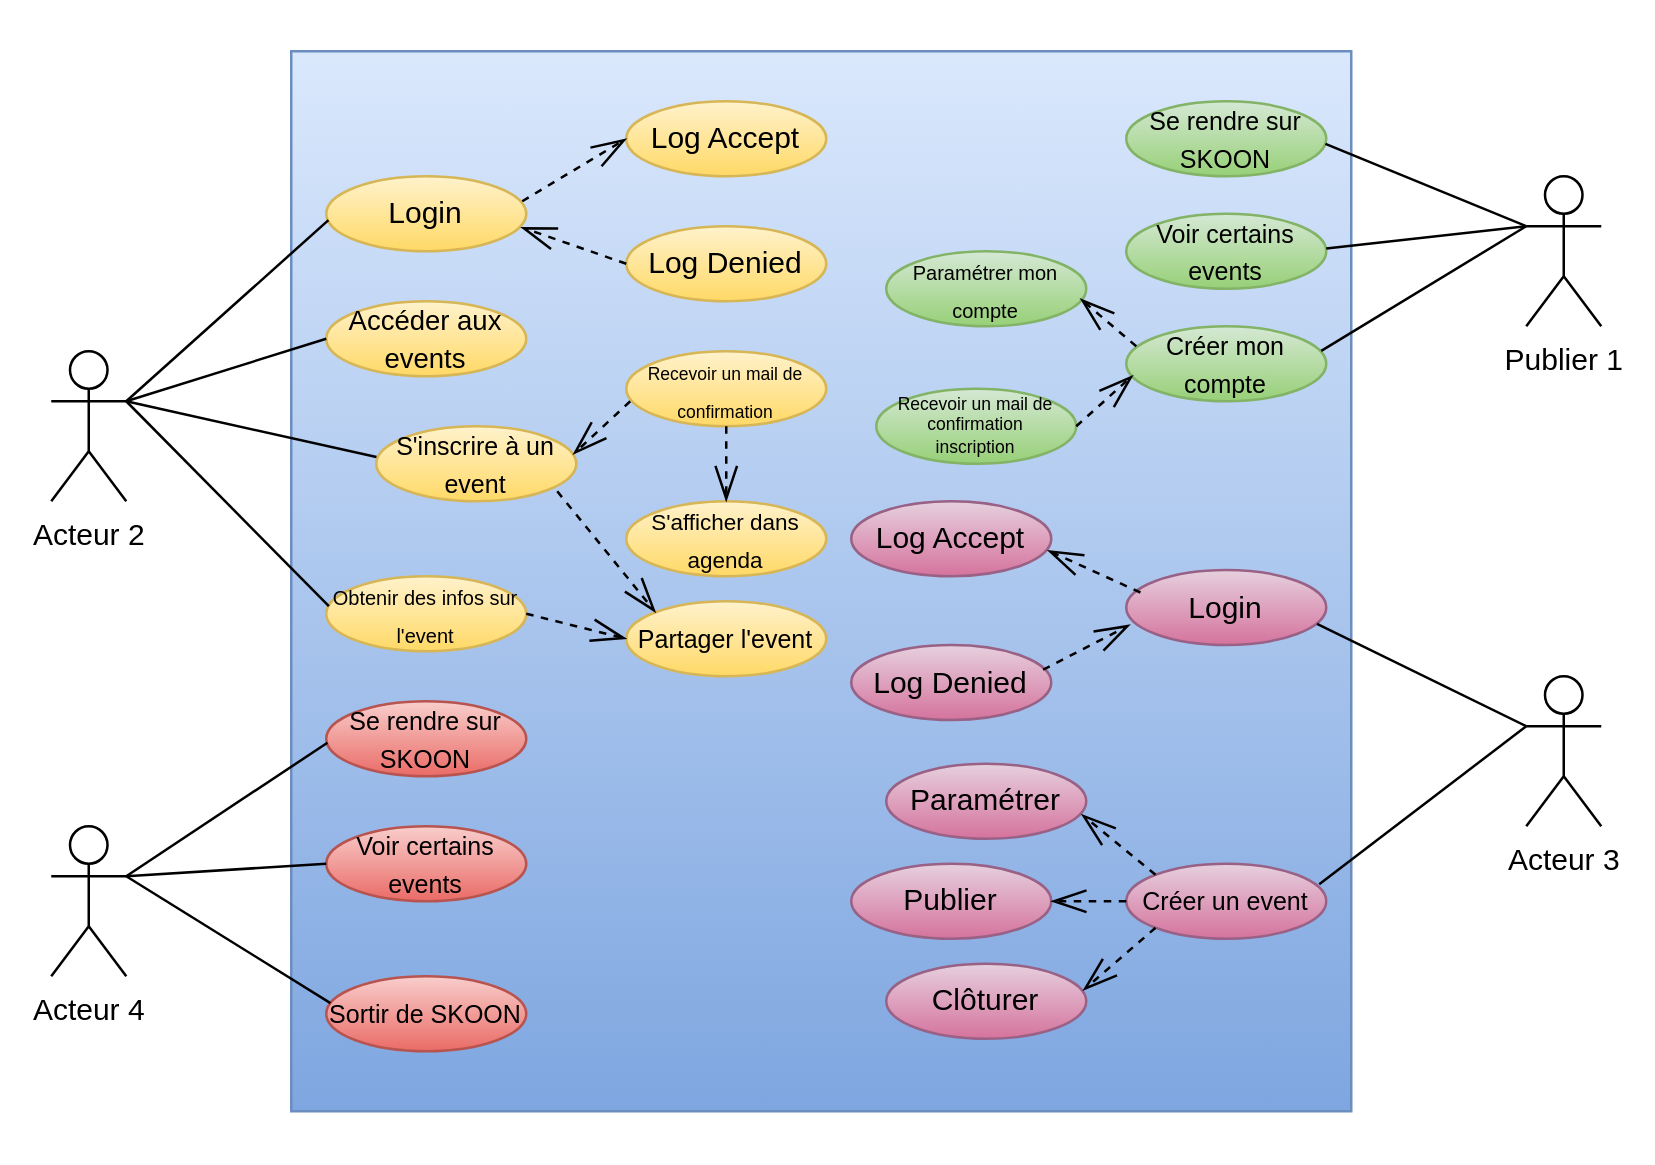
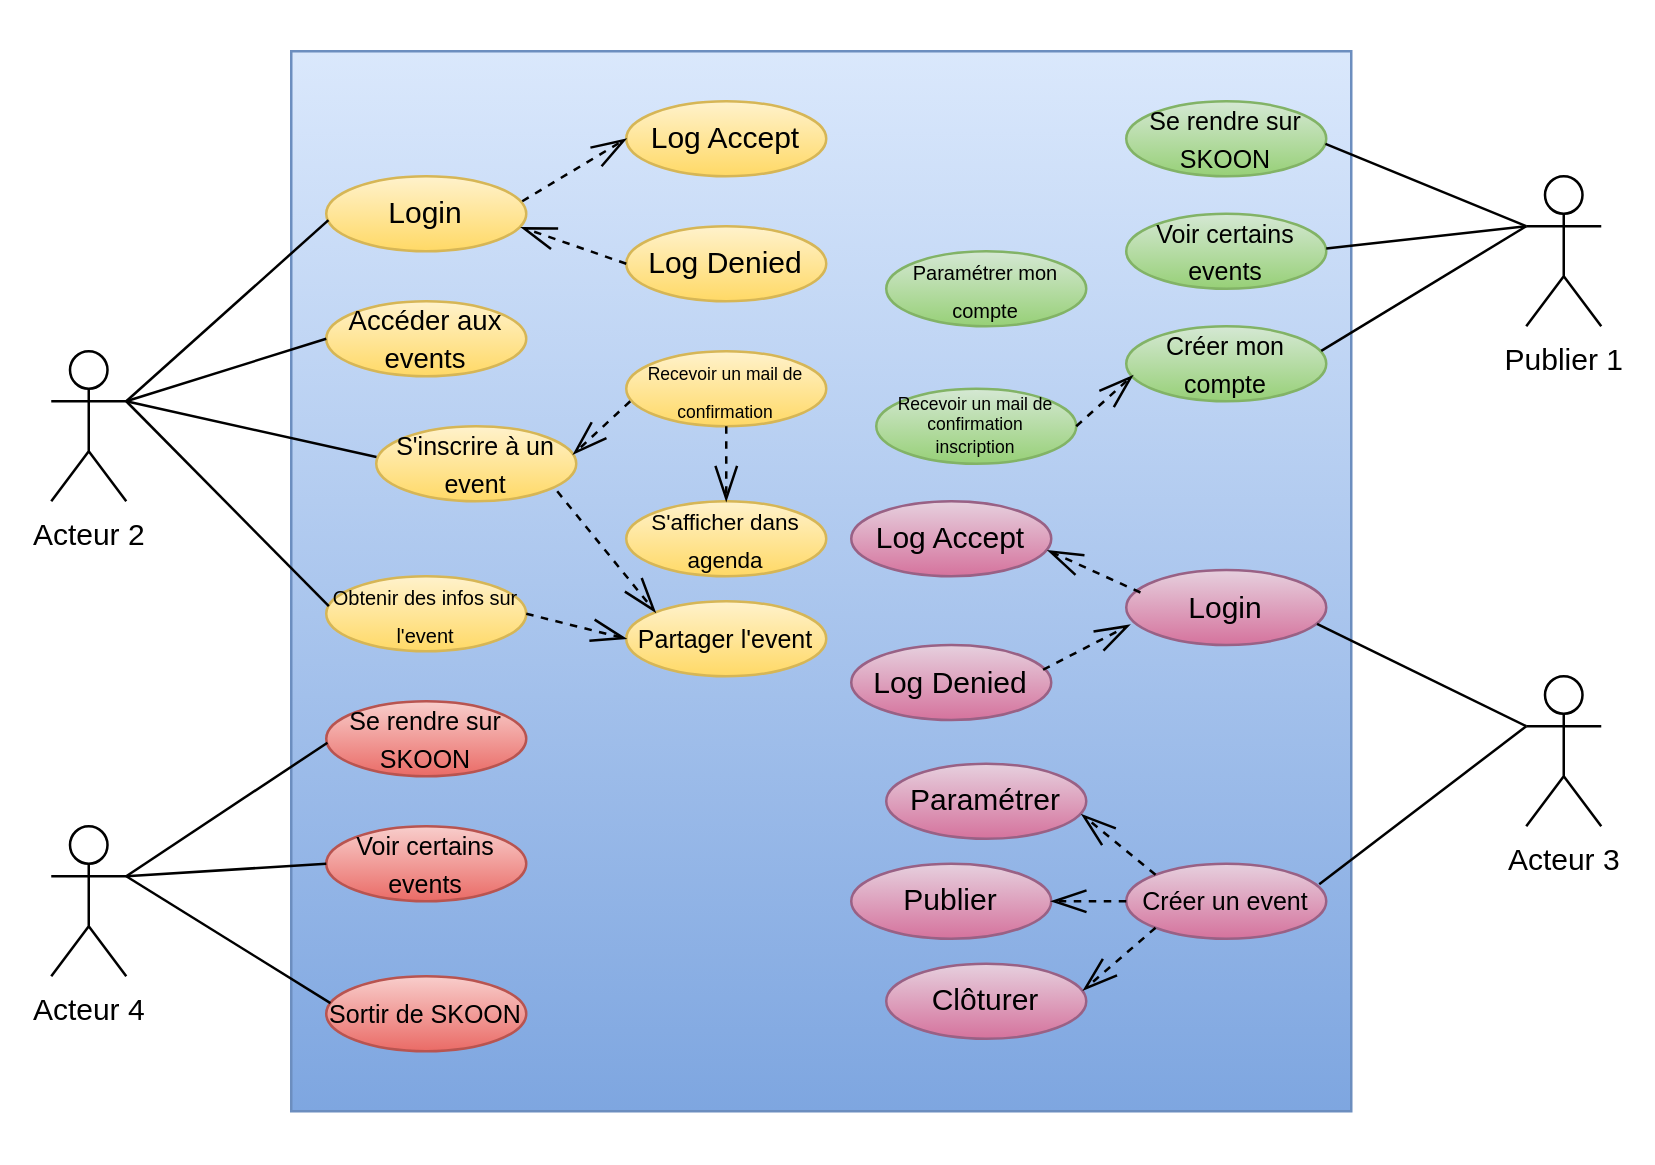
(1111, 325) -> none
